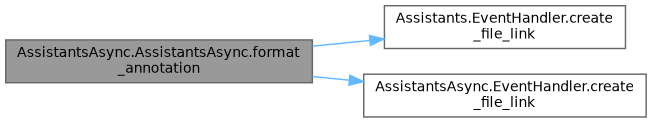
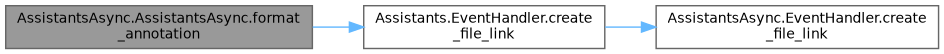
(331, 78) -> (623, 27)
